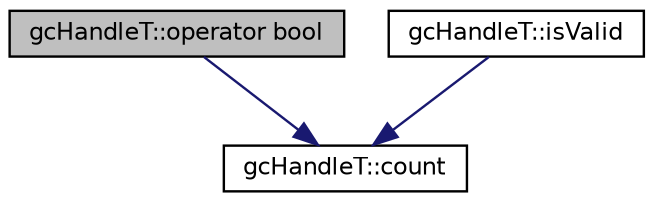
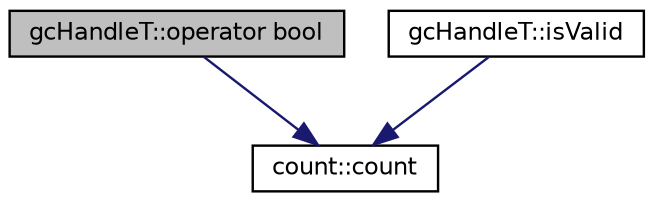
(345, 168) -> (345, 168)
